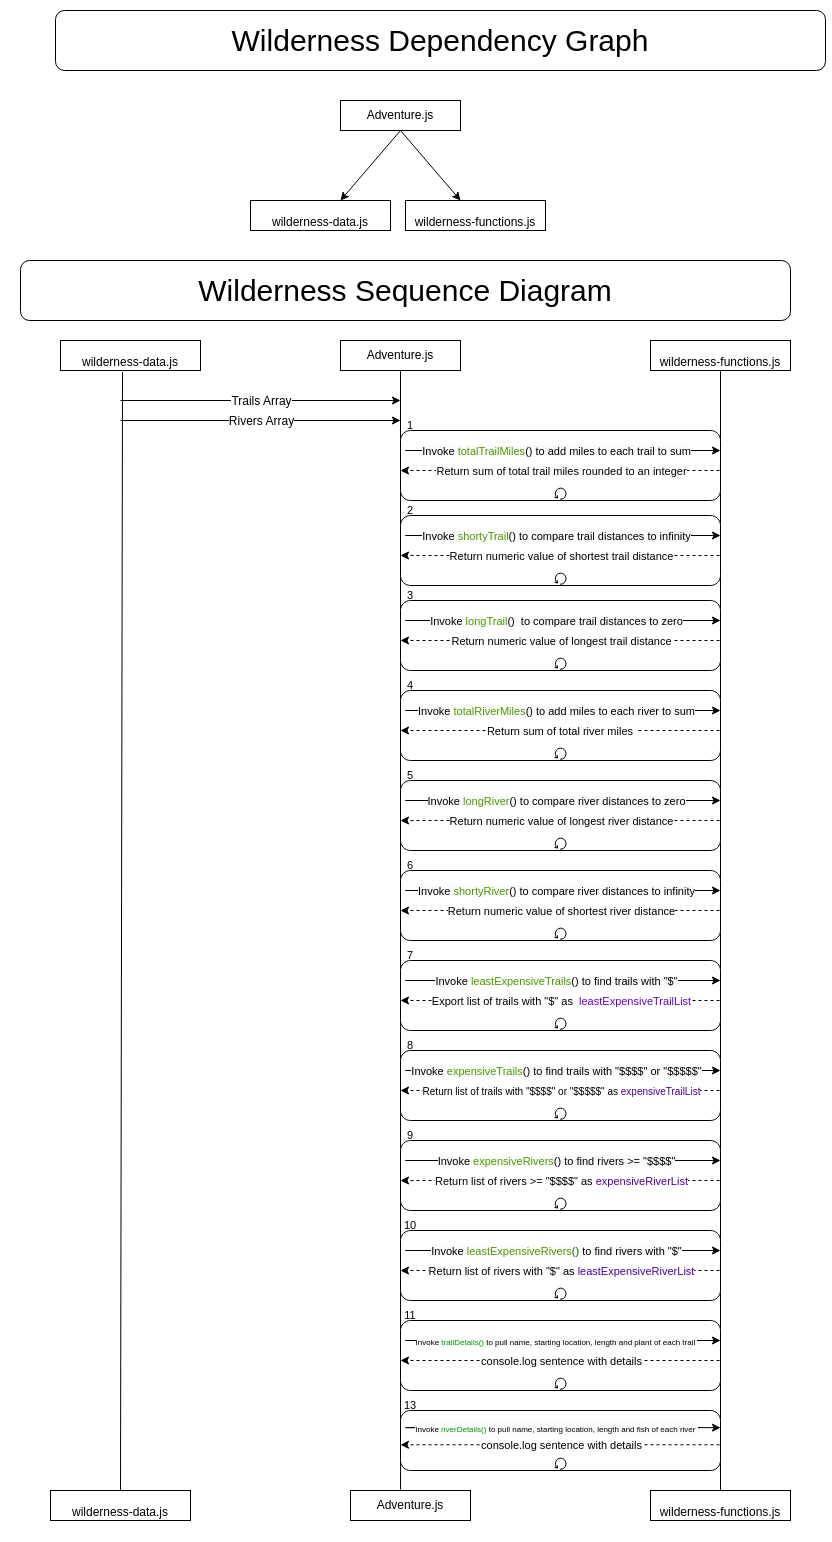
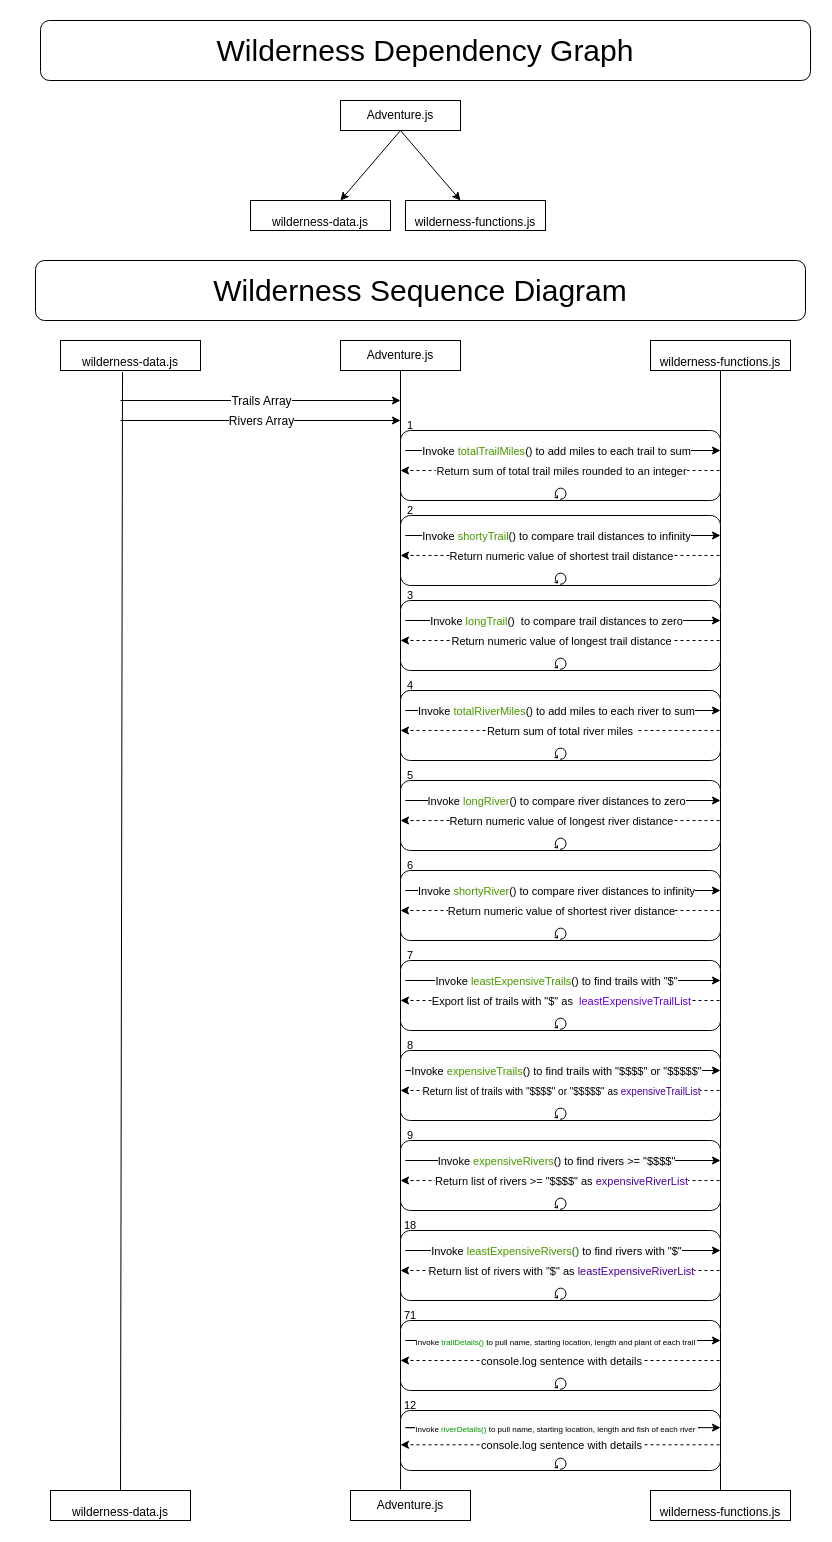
(441, 41) -> (426, 51)
(406, 291) -> (421, 291)
(411, 1226) -> (411, 1226)
(411, 1316) -> (411, 1316)
(411, 1406) -> (411, 1406)
